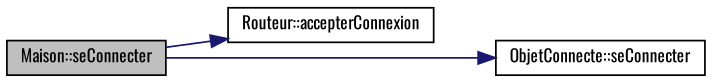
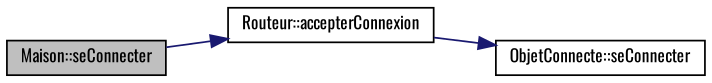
(322, 58) -> (456, 40)
